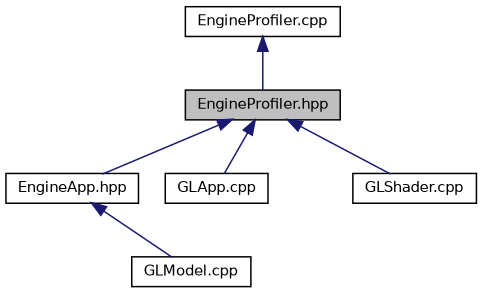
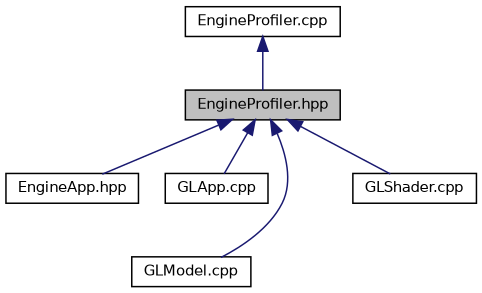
(138, 234) -> (279, 208)
